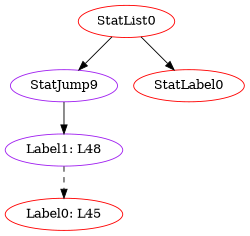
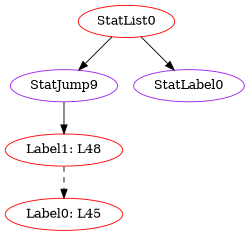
(189, 86) -> (189, 86)
(64, 150) -> (64, 150)
